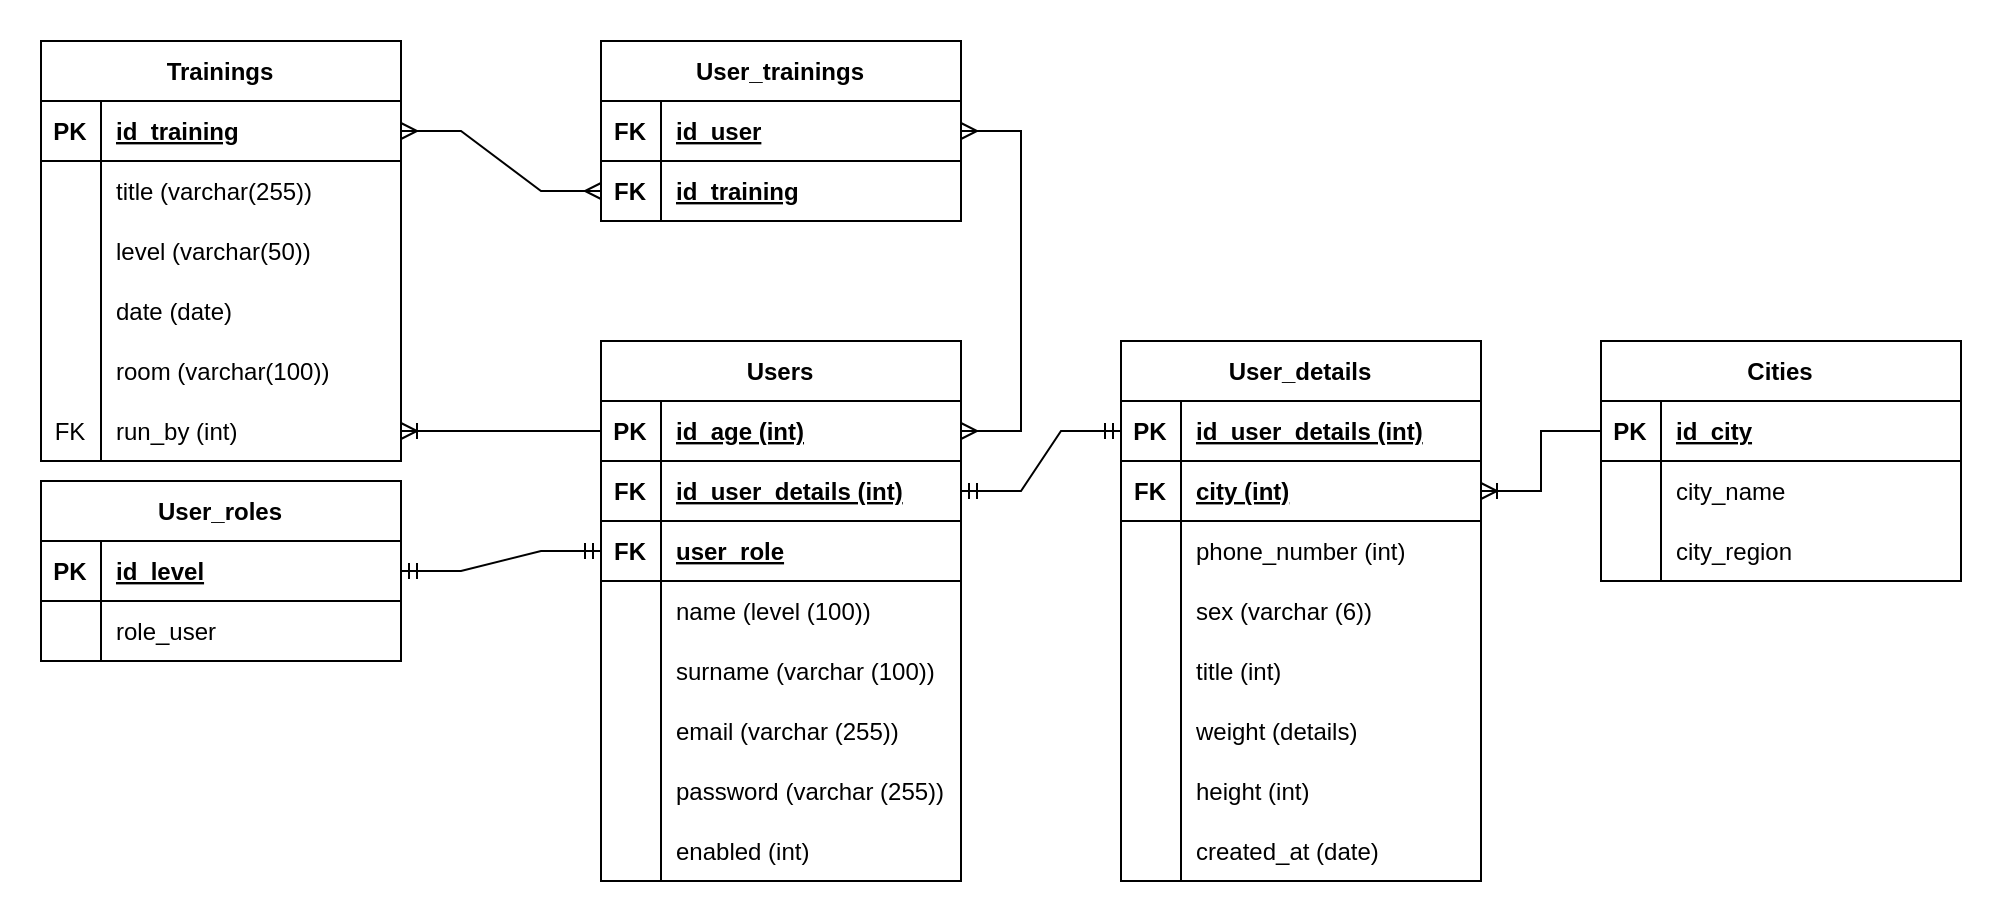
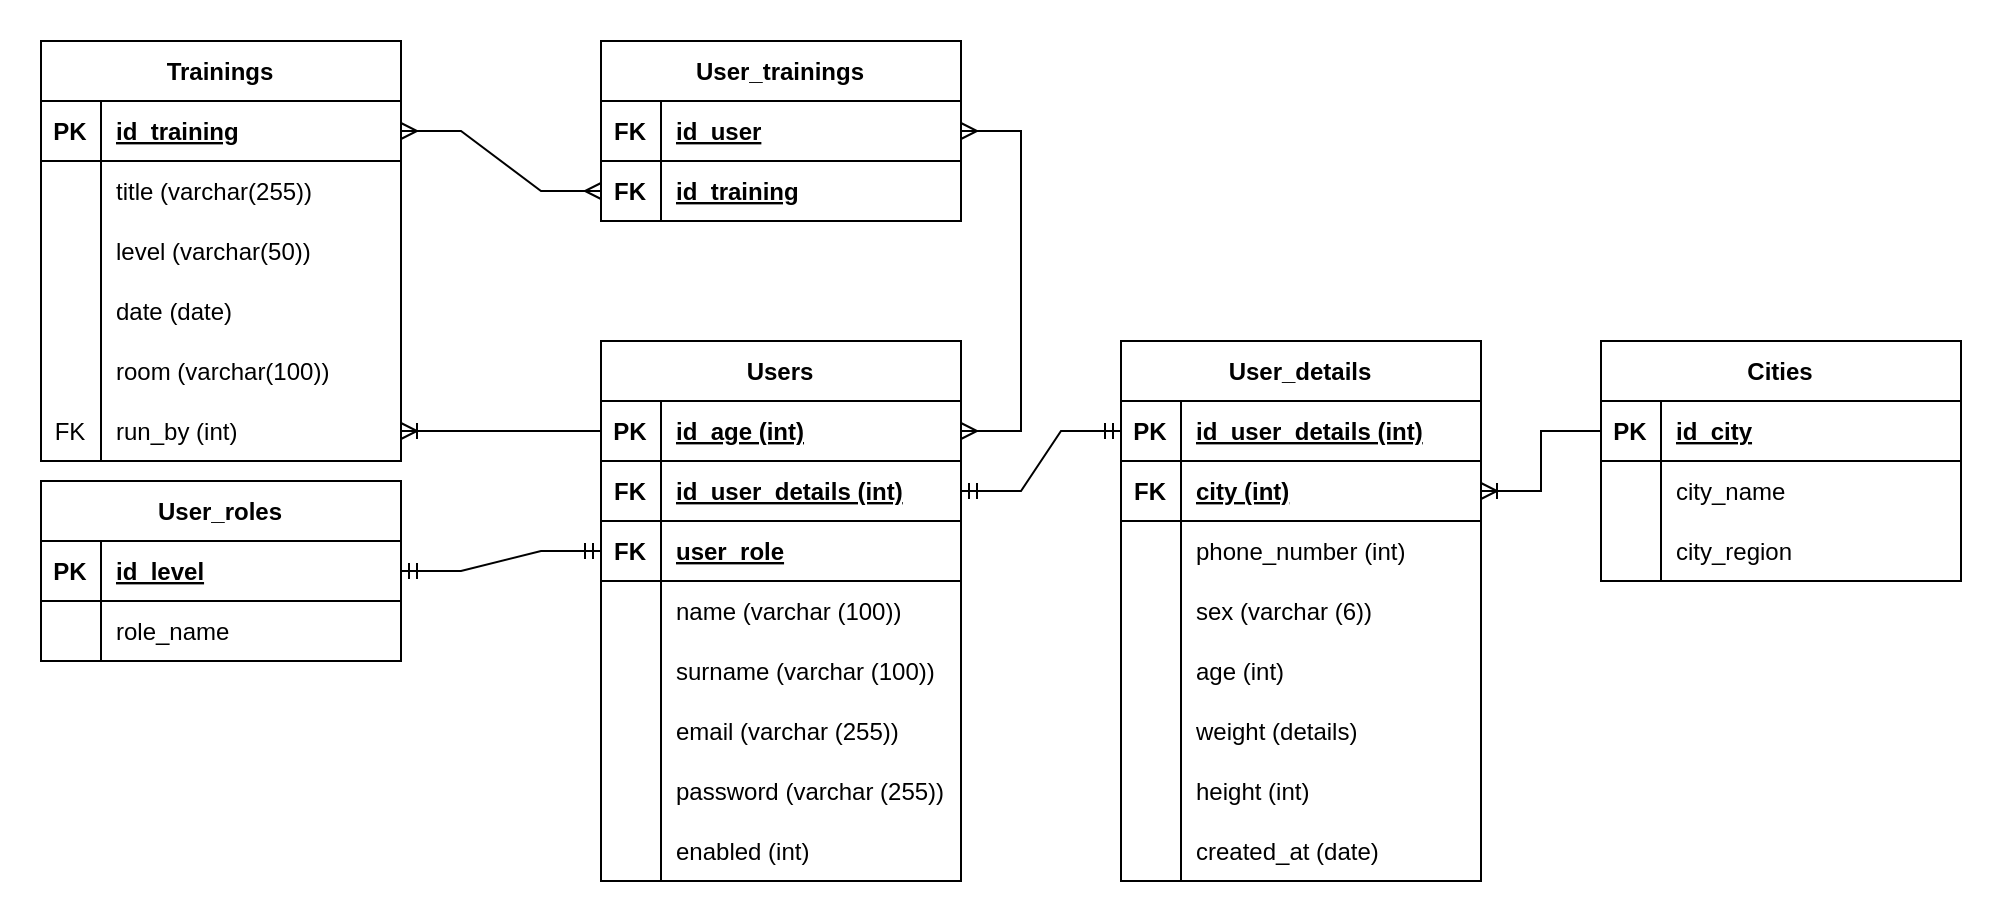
(784, 612) -> (804, 612)
(173, 632) -> (173, 632)
(1257, 672) -> (1250, 672)
